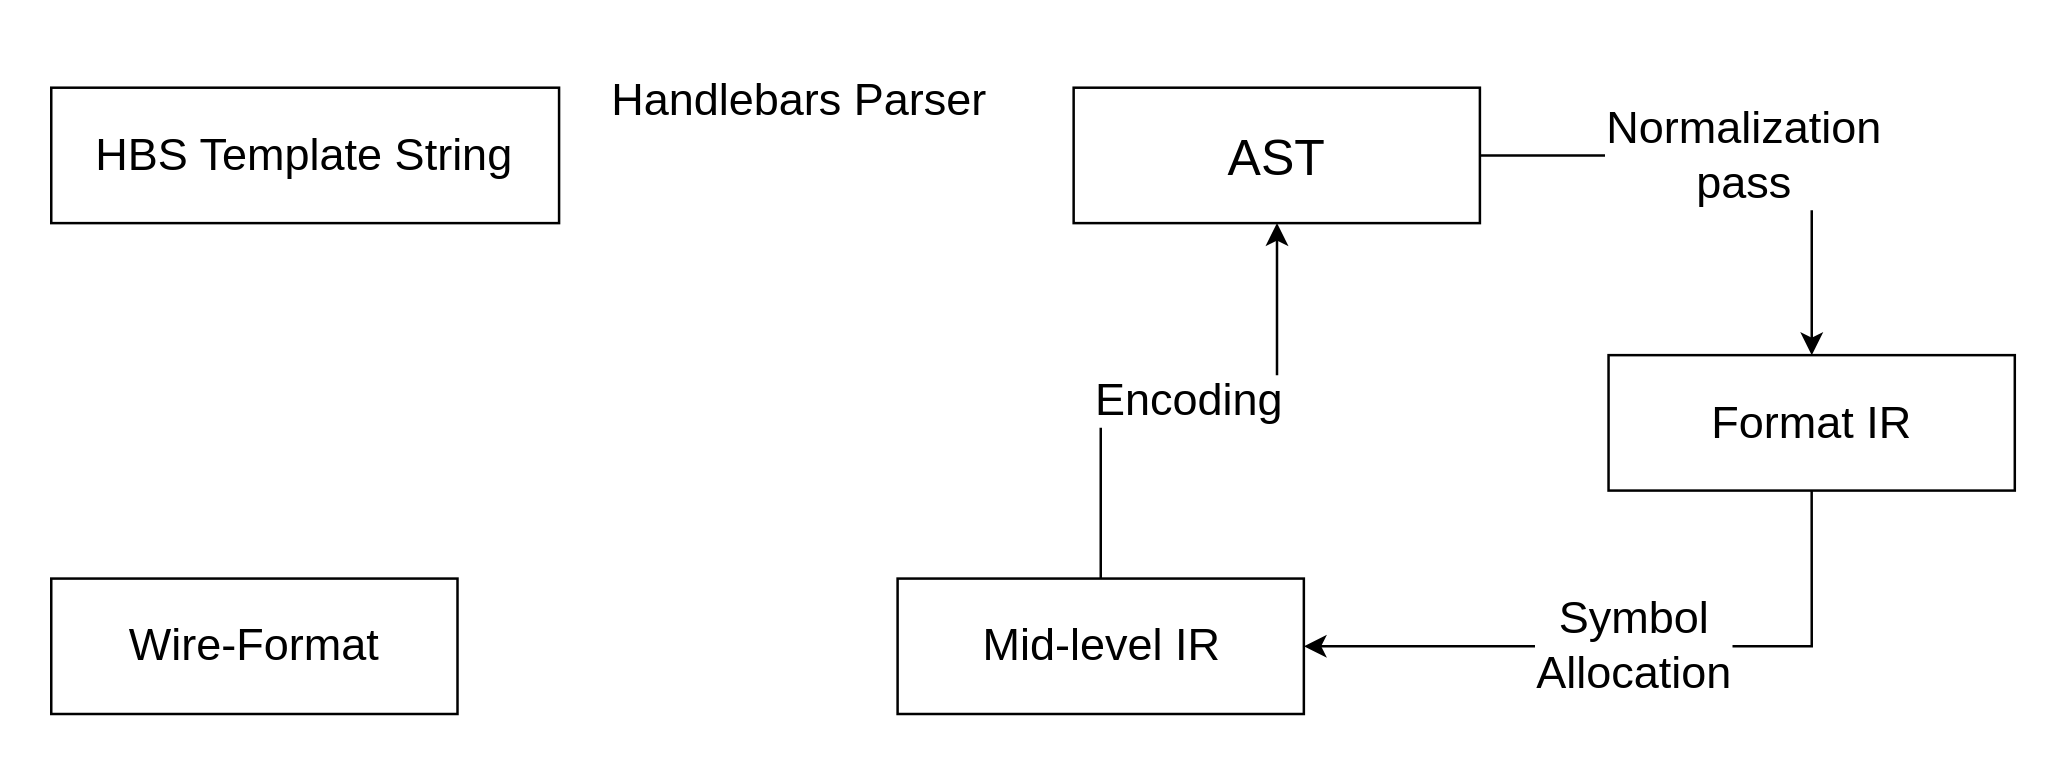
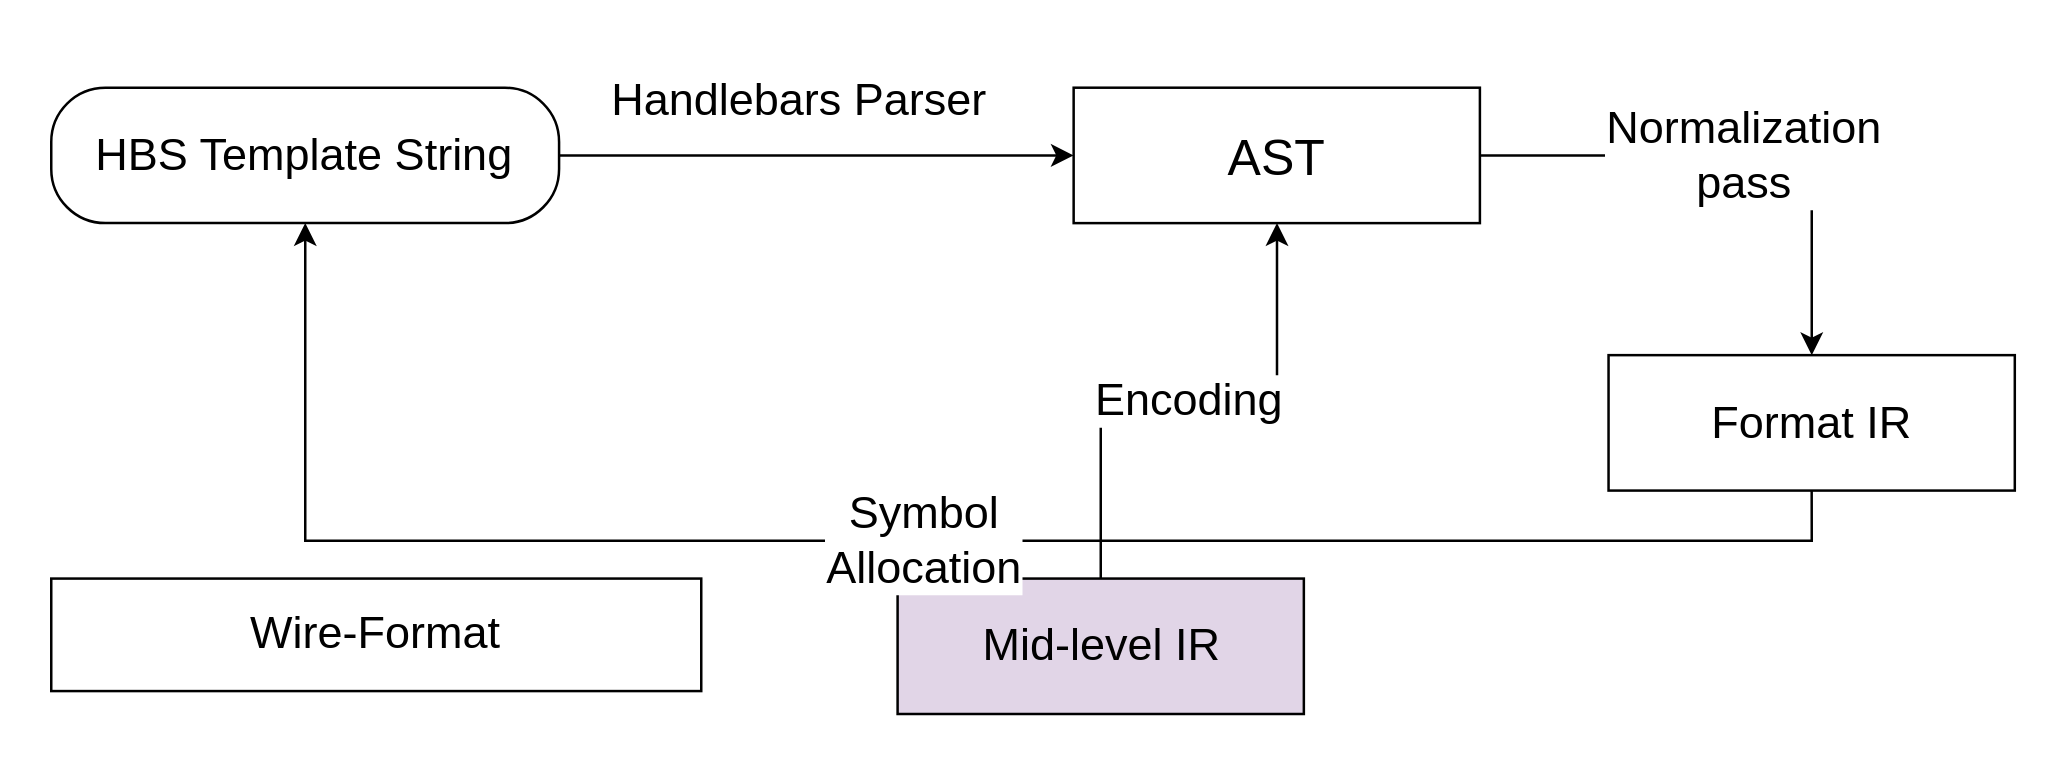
(305, 155) -> (305, 155)
none -> (808, 155)
(254, 646) -> (376, 635)
(1101, 646) -> (1101, 646)
(1428, 646) -> (415, 541)
